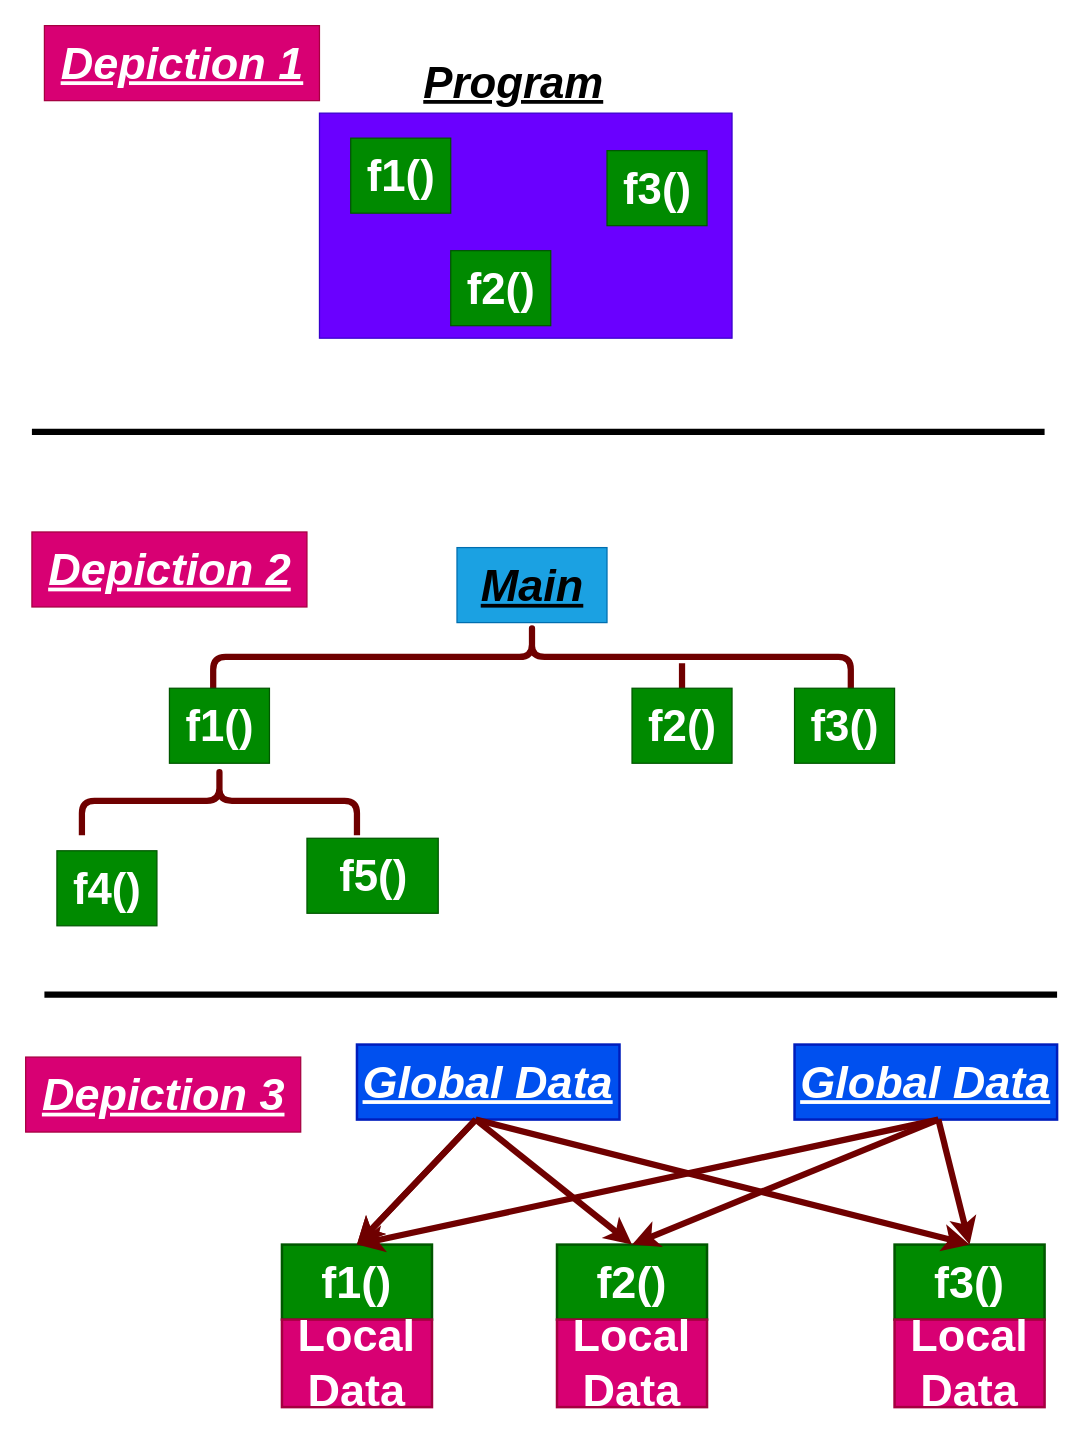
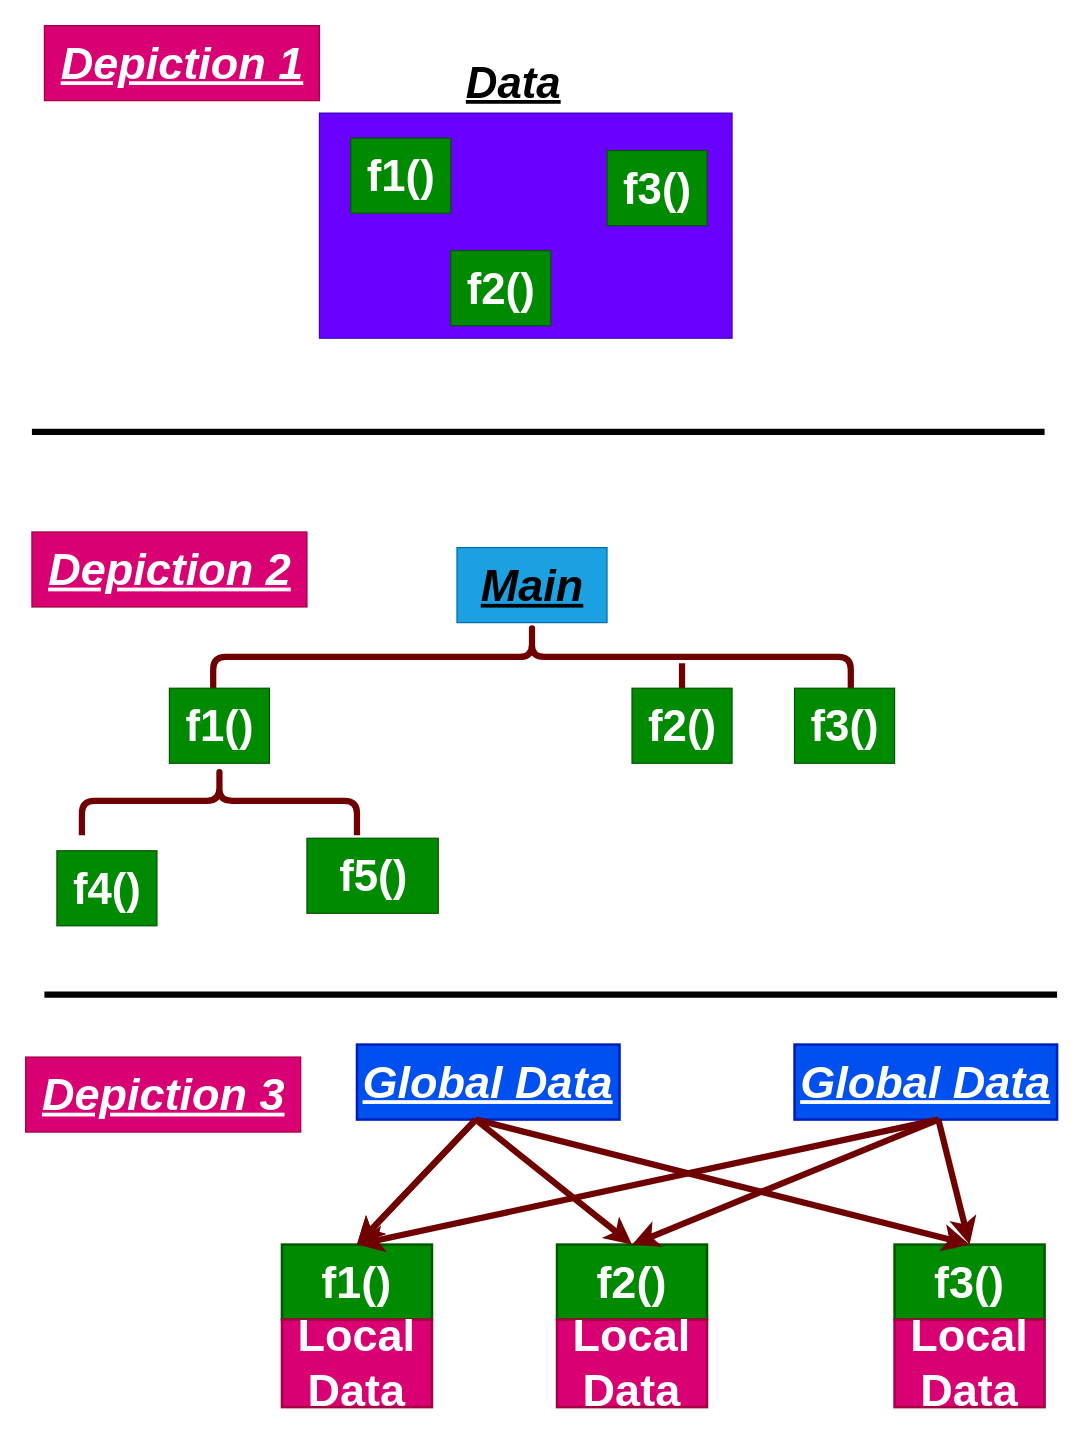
(514, 82) -> (514, 82)
